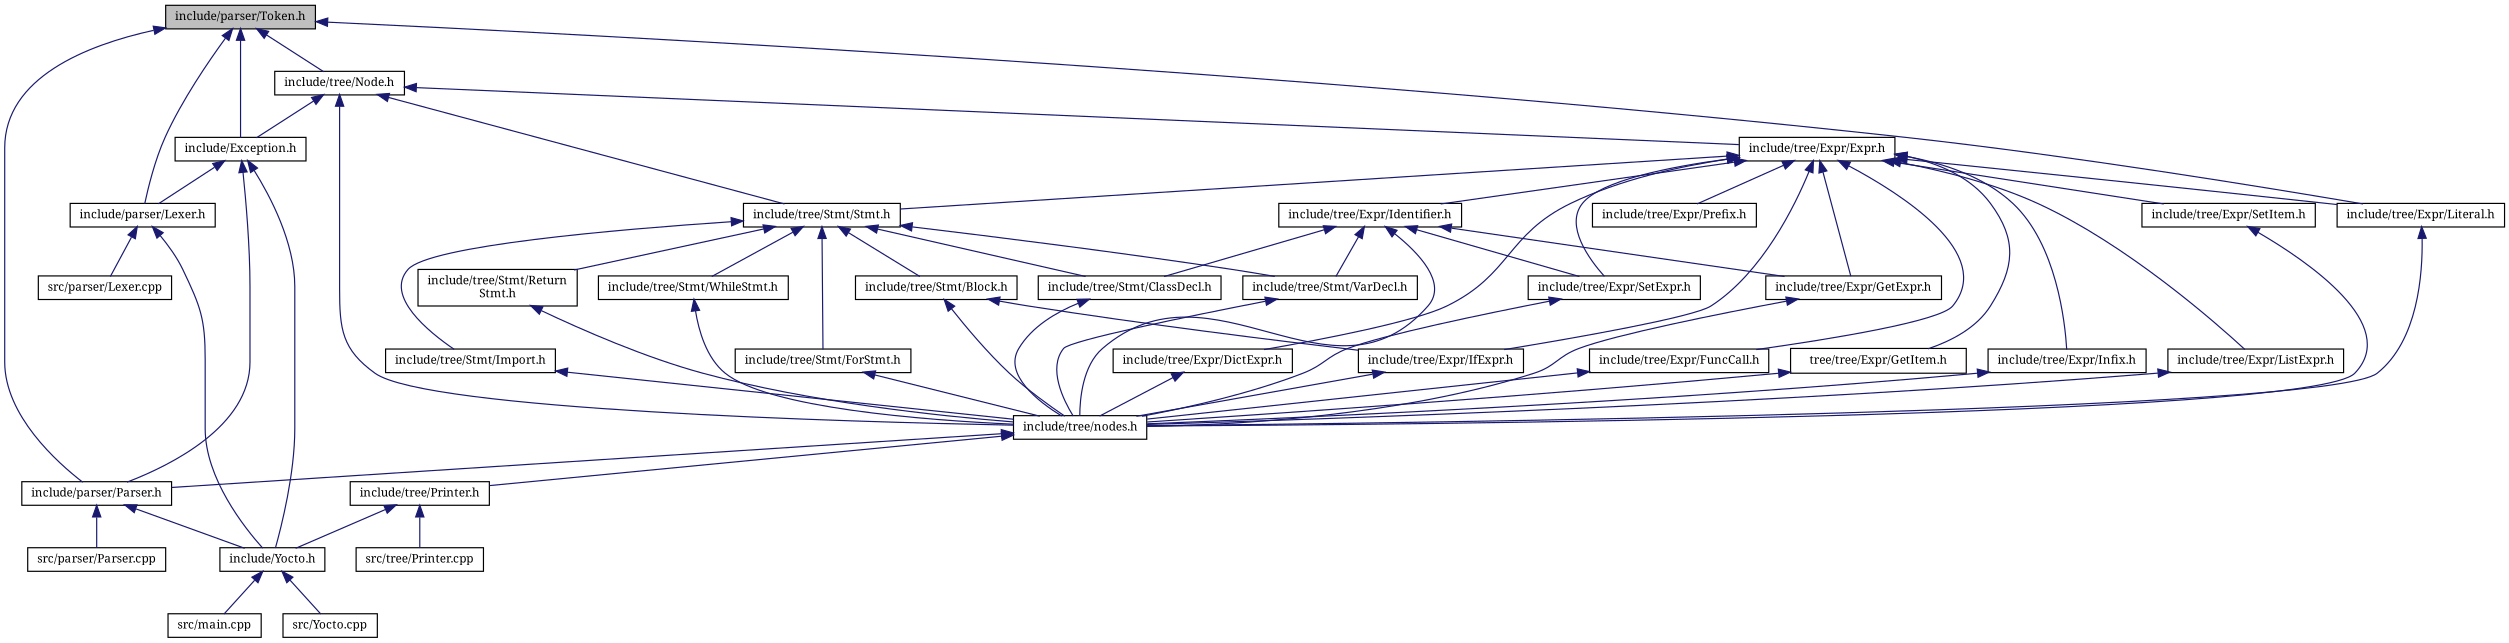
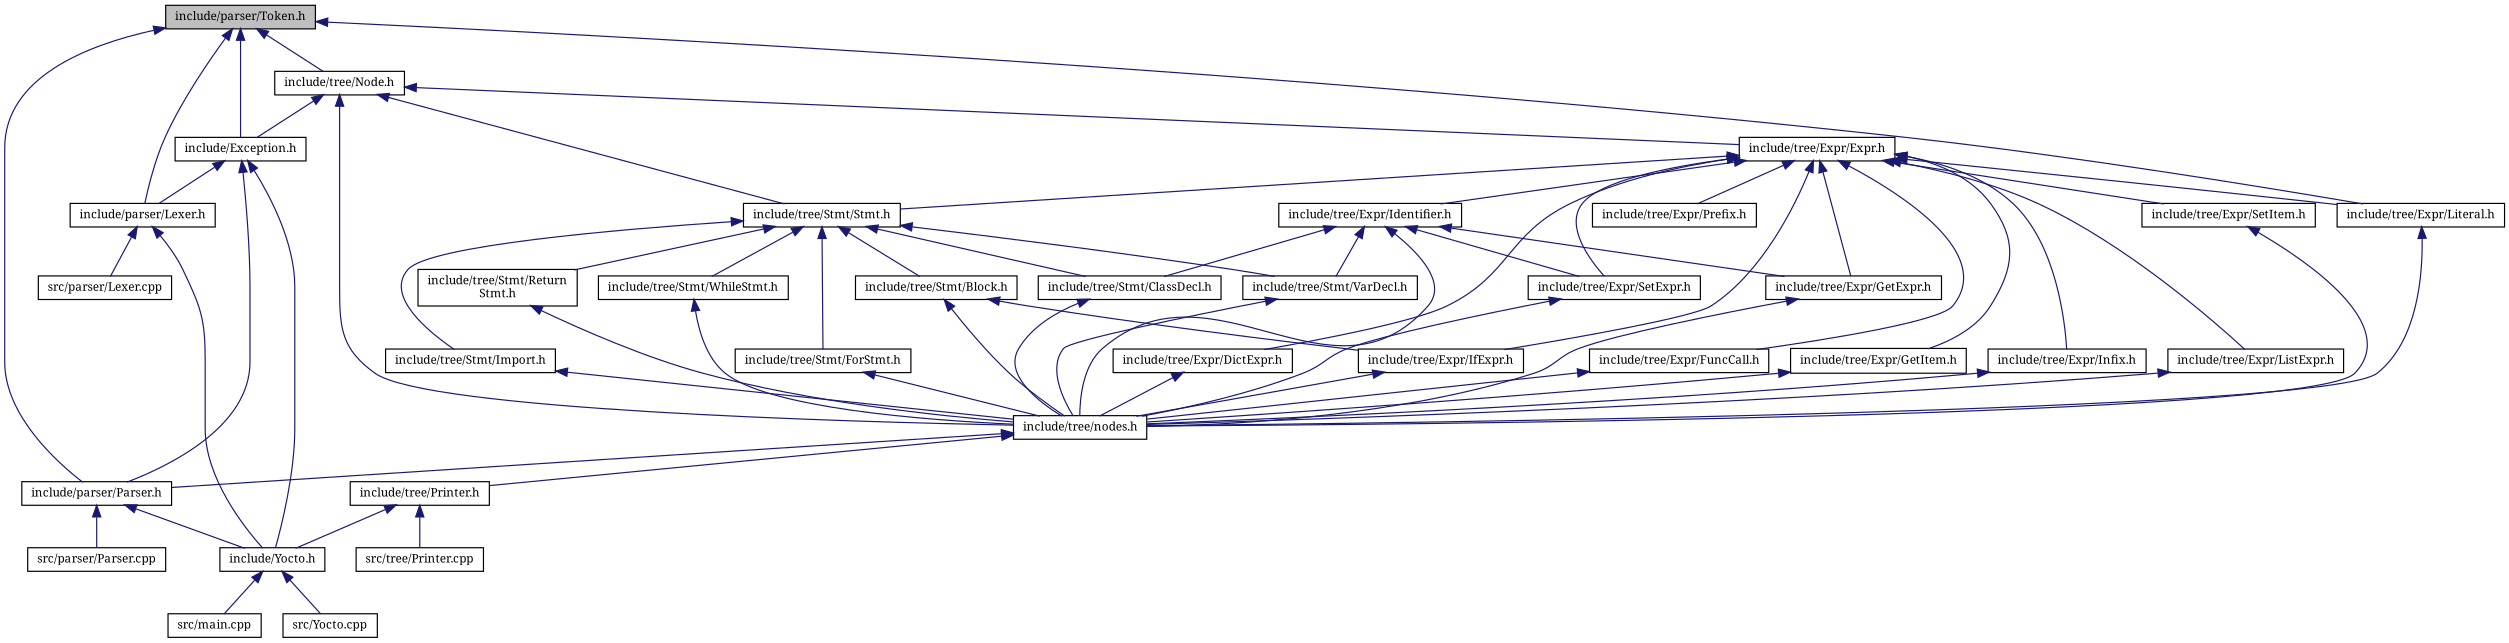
(1878, 361) -> (1878, 361)
